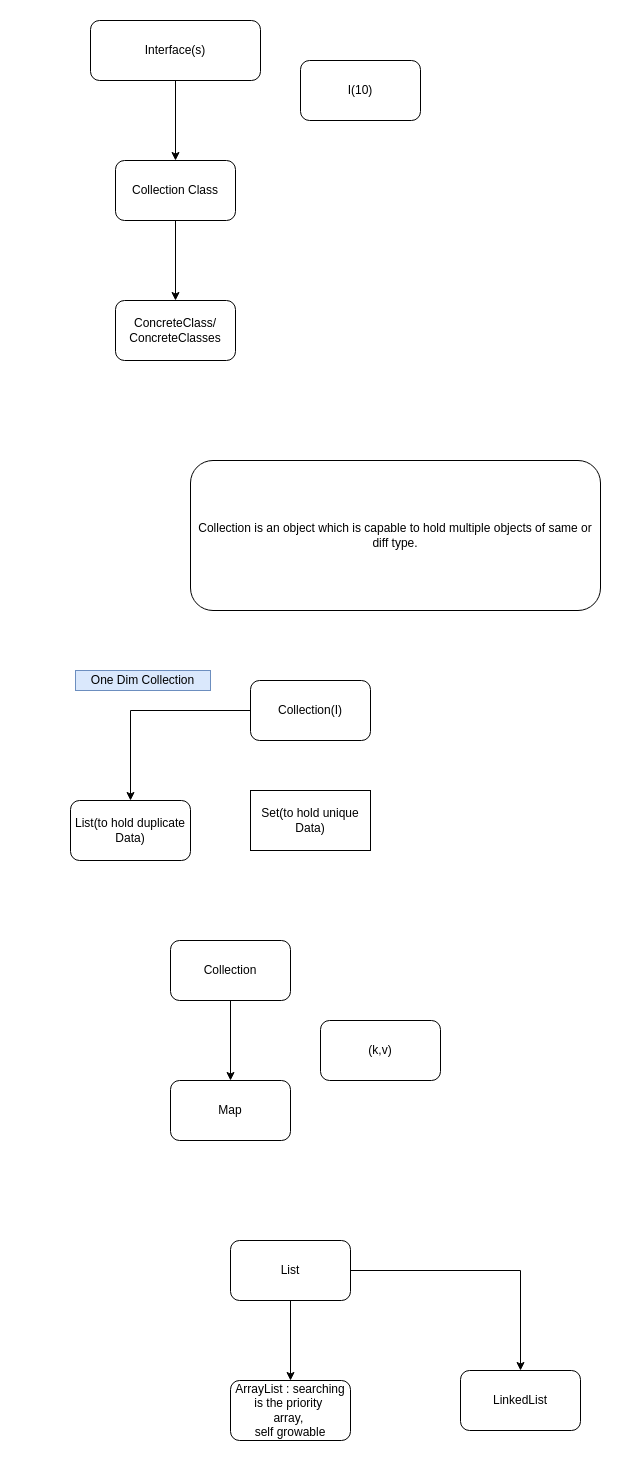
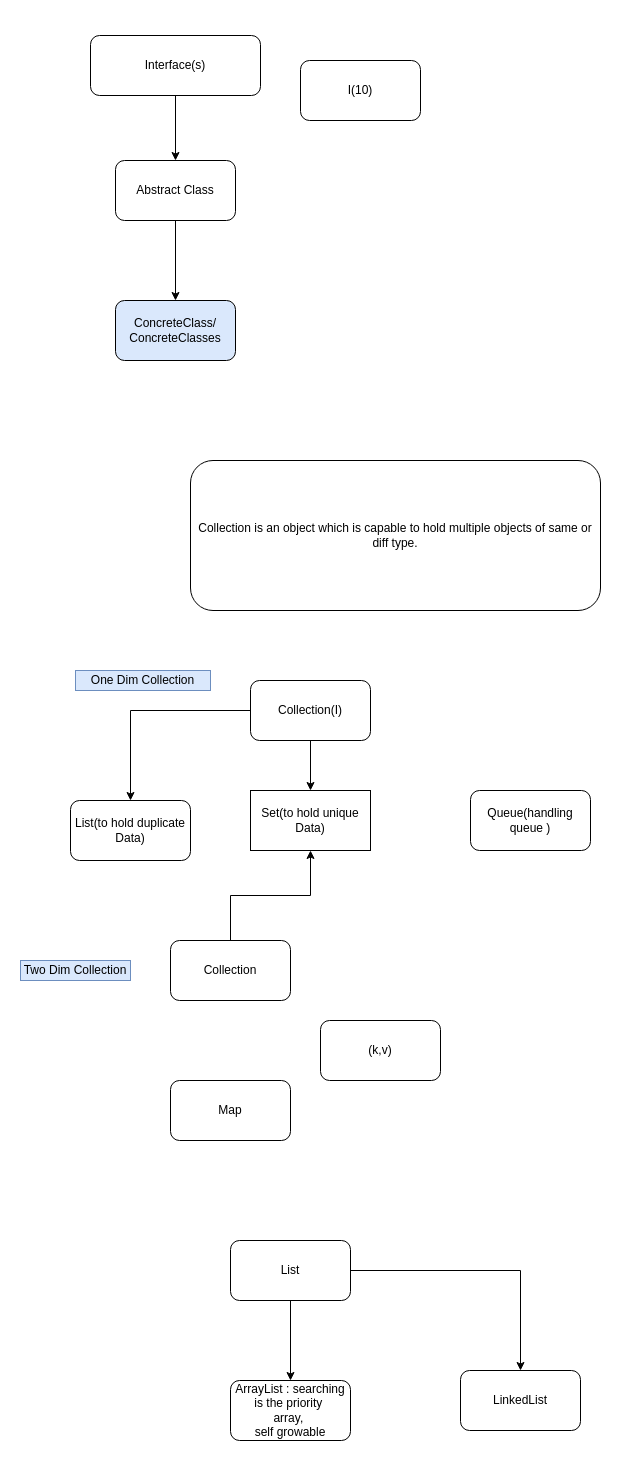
(176, 51) -> (176, 66)
(176, 191) -> (176, 191)
(176, 331) -> (176, 331)
none -> (311, 762)
none -> (531, 821)
none -> (76, 971)
(231, 1037) -> (267, 896)
